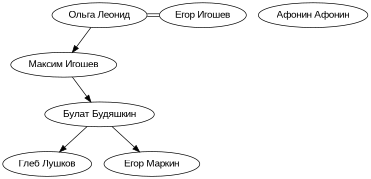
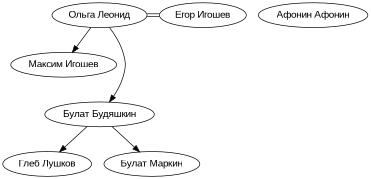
(80, 87) -> (125, 61)
(152, 164) -> (152, 164)
